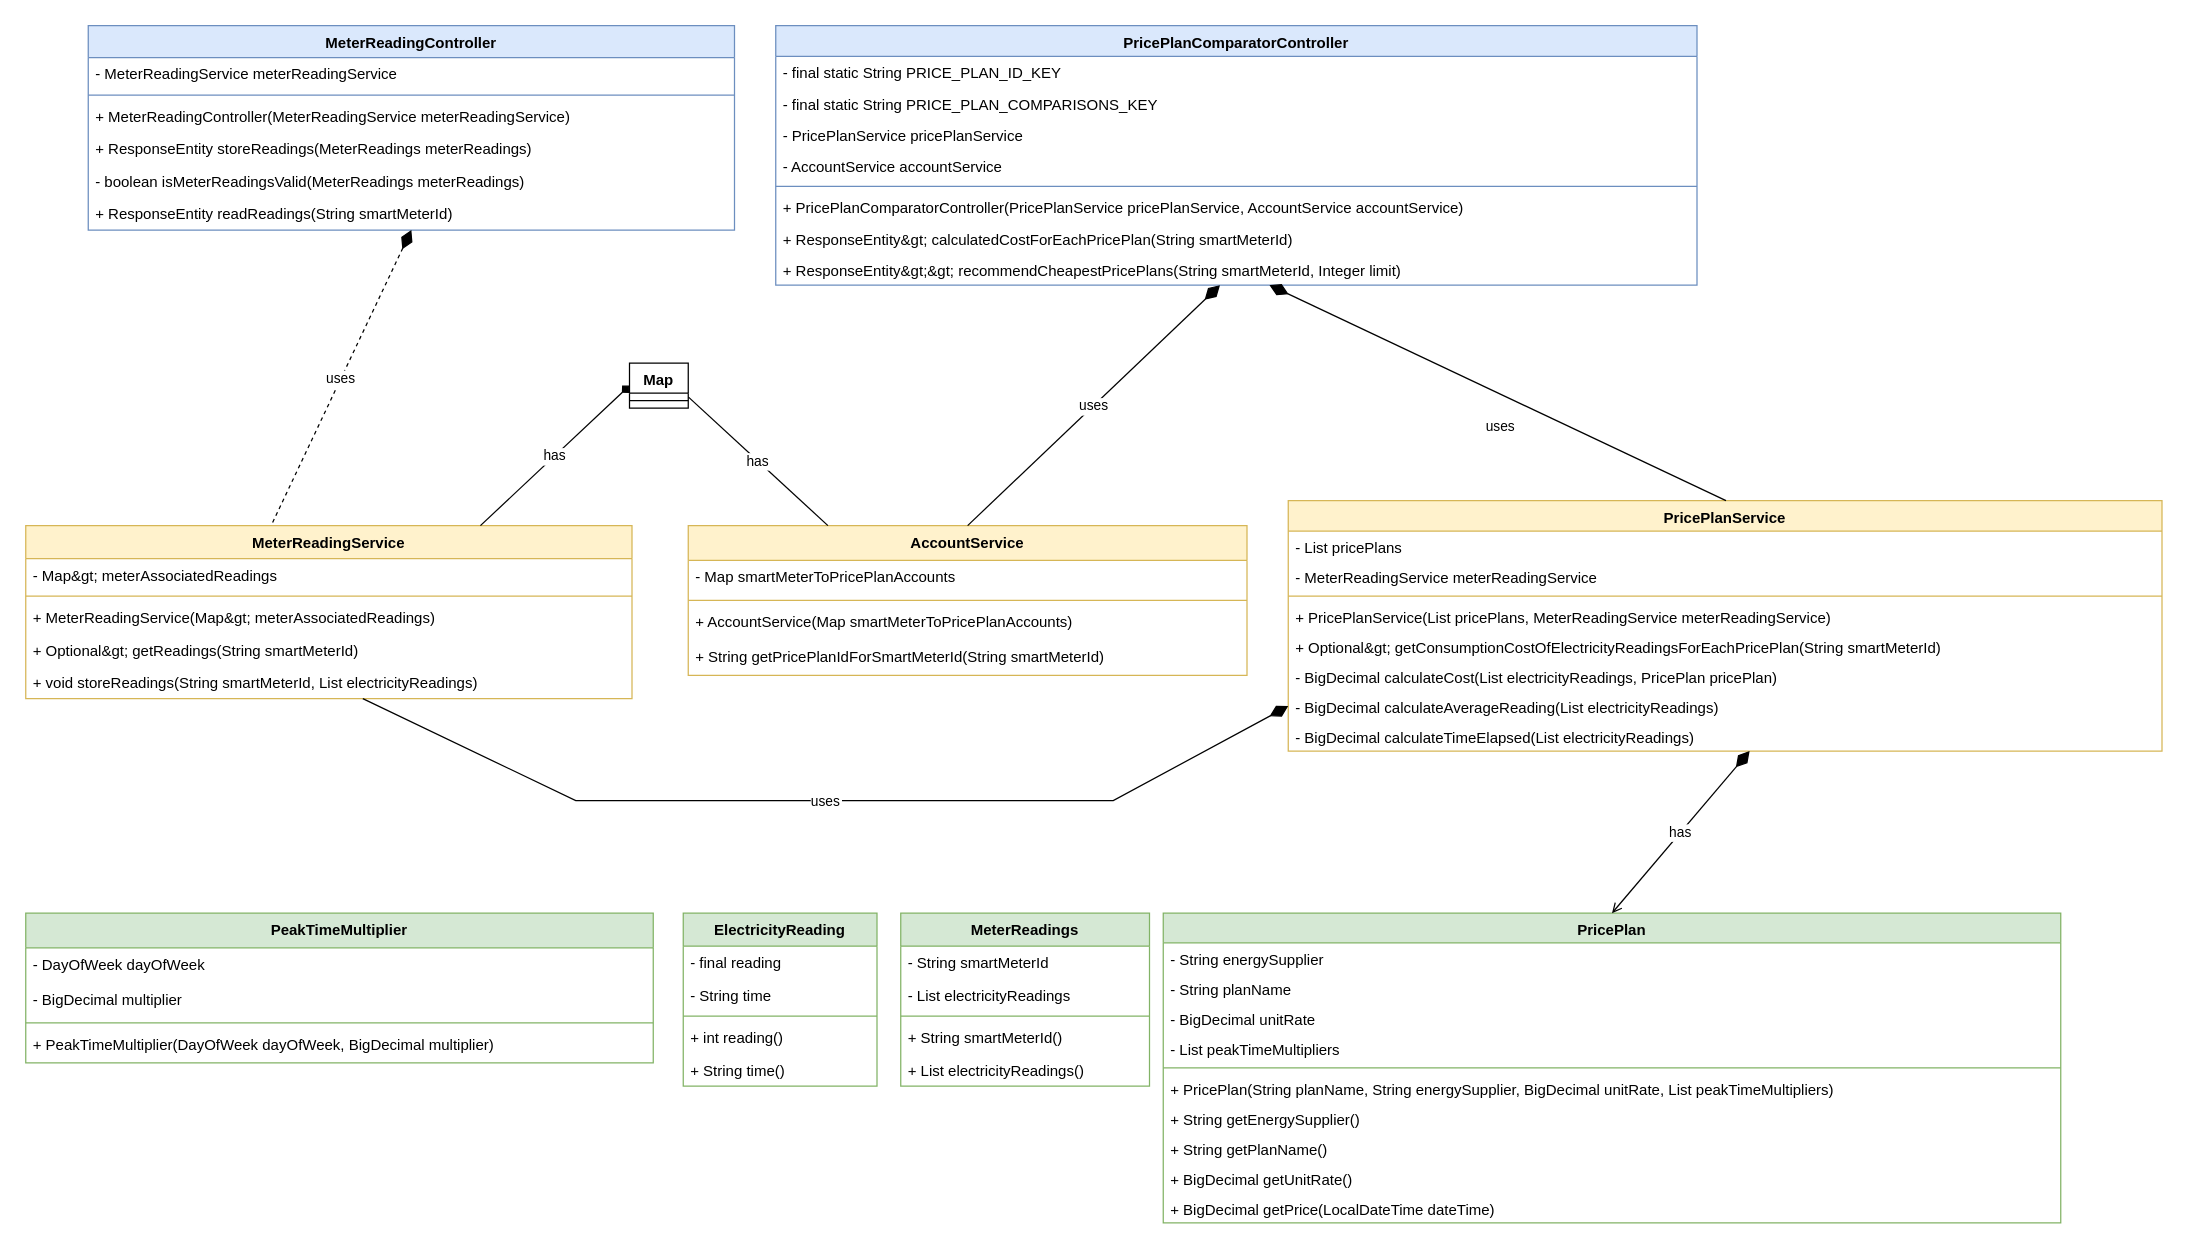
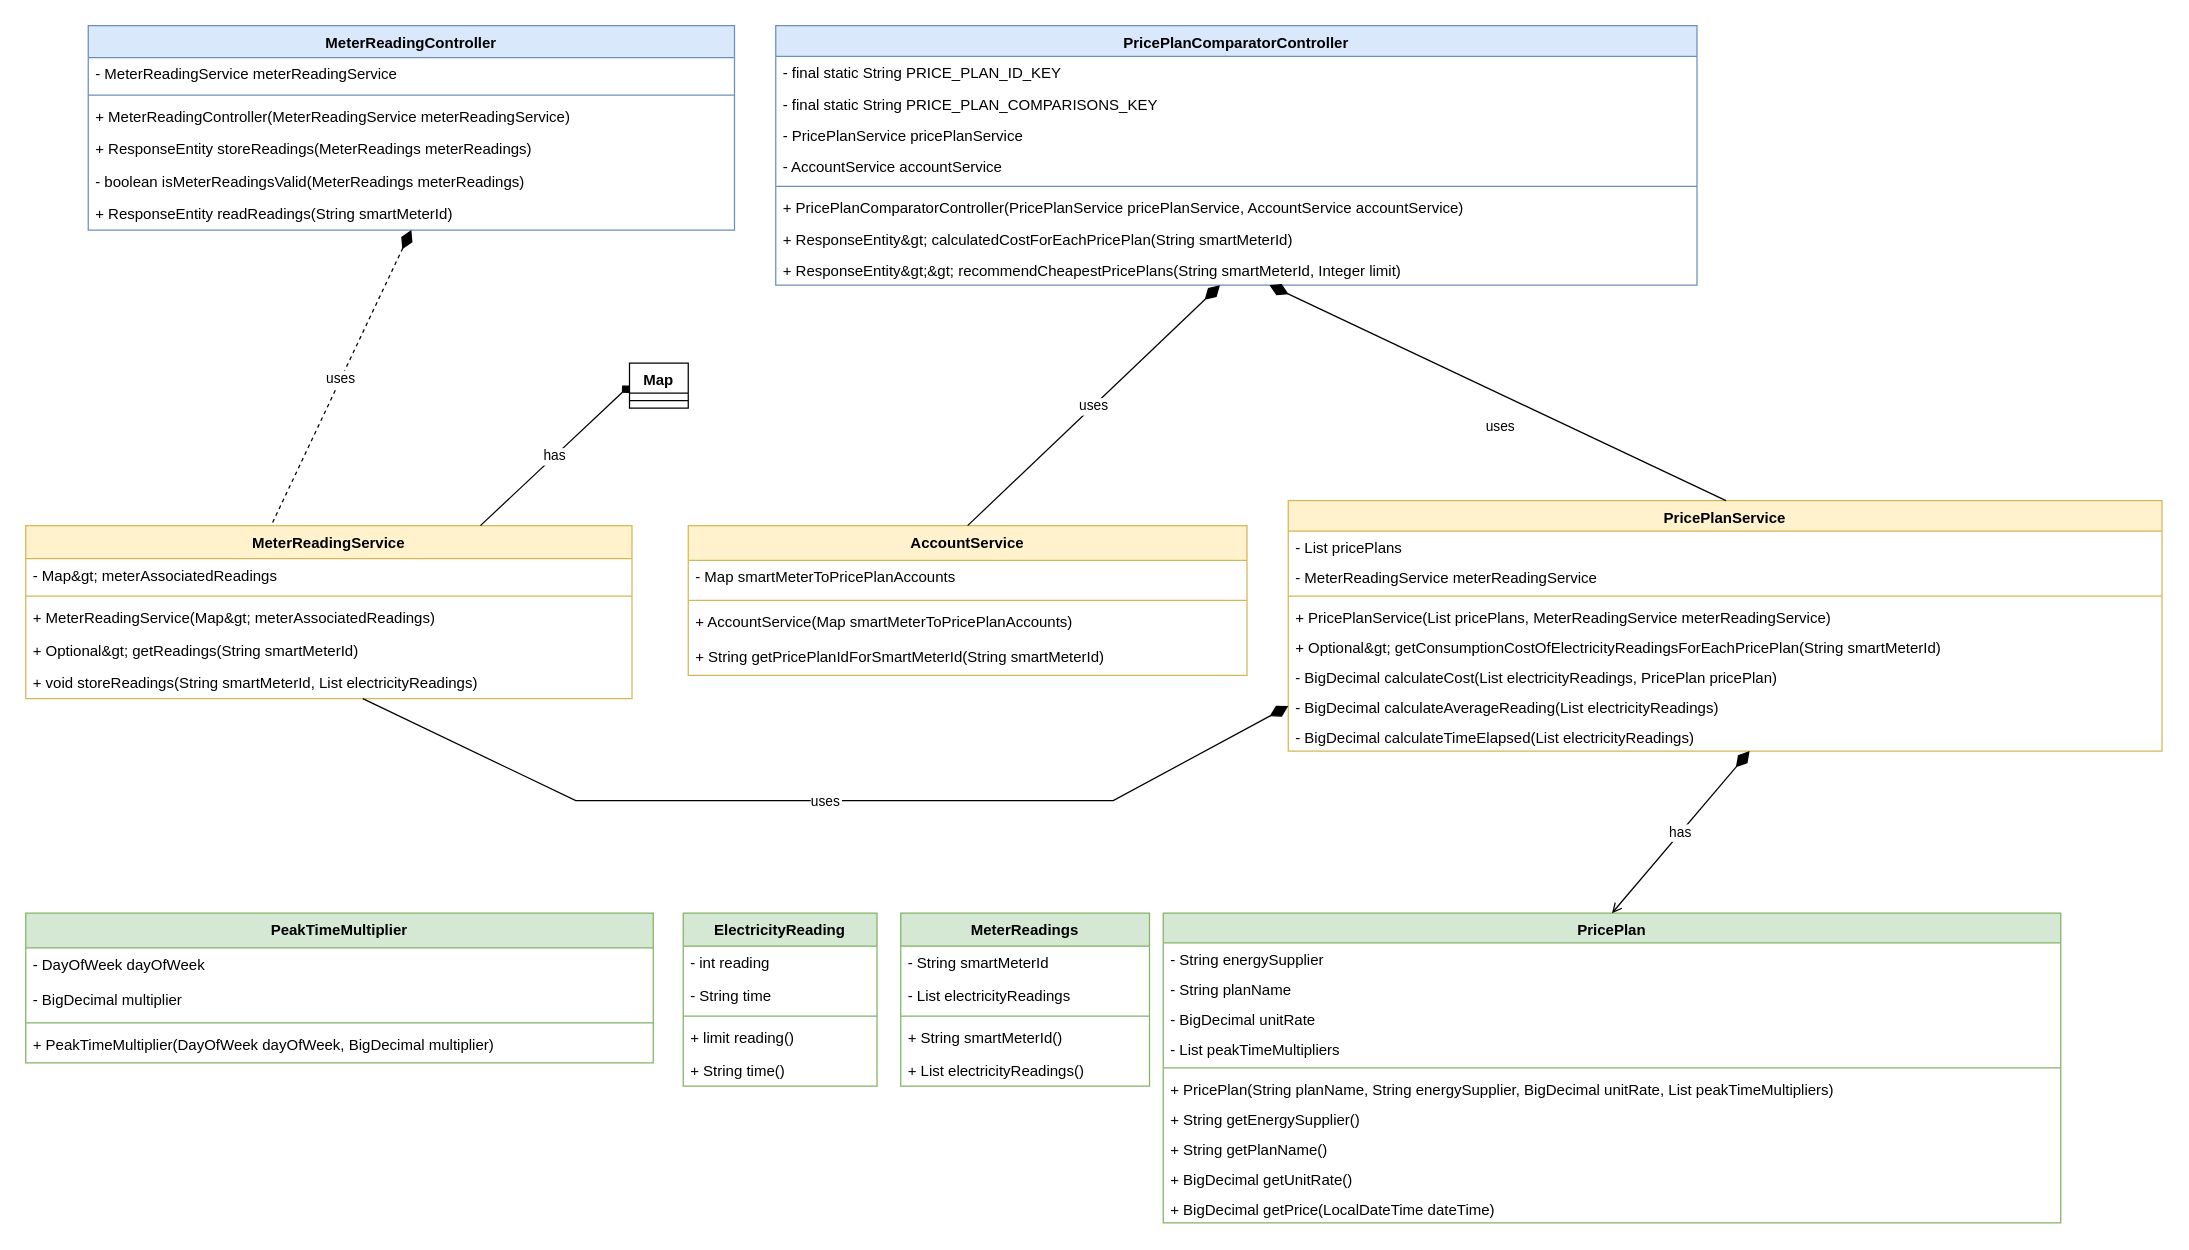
(759, 462) -> none
(743, 963) -> (737, 963)
(745, 1038) -> (750, 1038)
